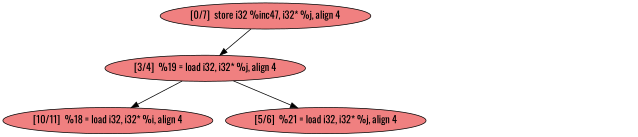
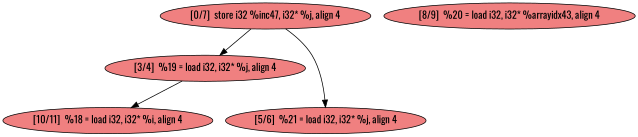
none -> (510, 16)
(262, 93) -> (314, 59)
